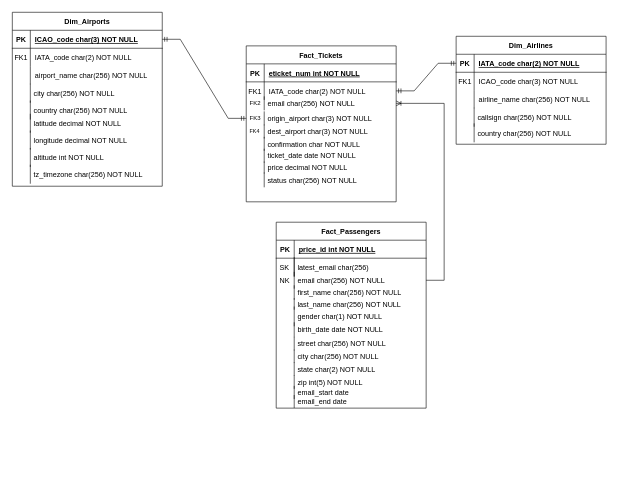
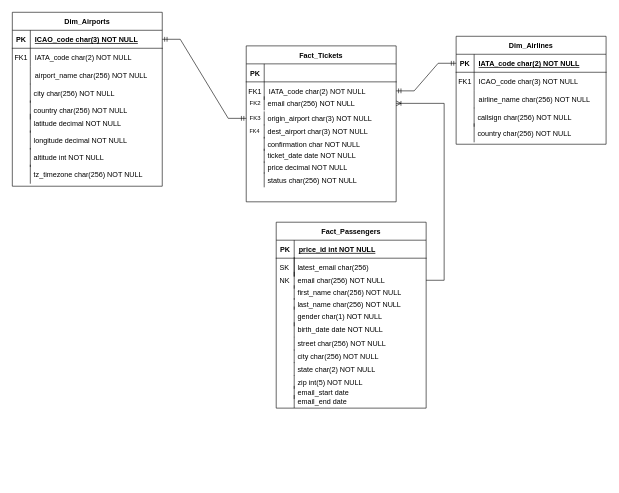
(330, 73) -> none
